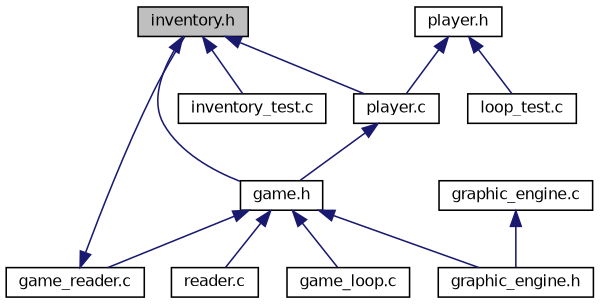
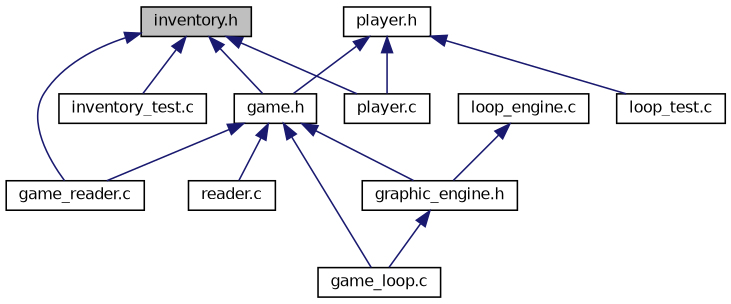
(130, 142) -> (46, 91)
(333, 157) -> (327, 69)
(516, 195) -> (524, 109)
none -> (405, 245)
